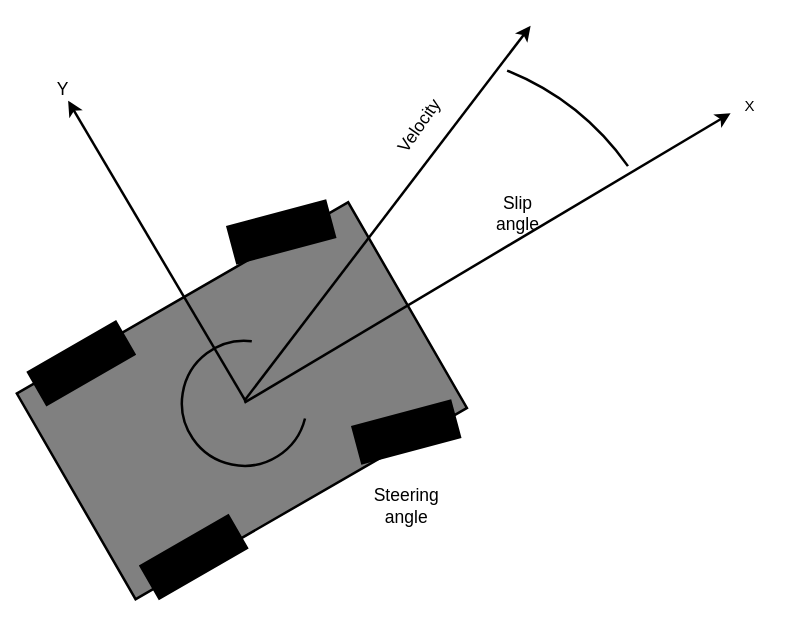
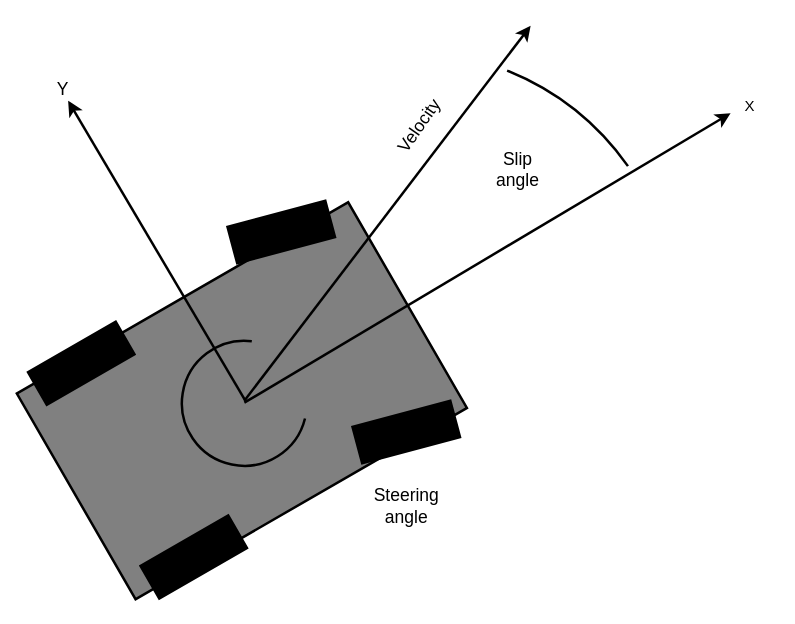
(518, 213) -> (518, 169)
